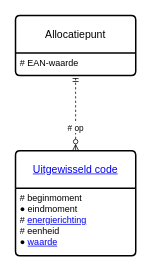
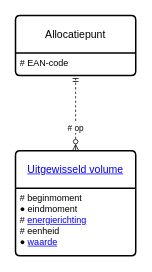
(49, 64) -> (44, 64)
(75, 169) -> (75, 169)
